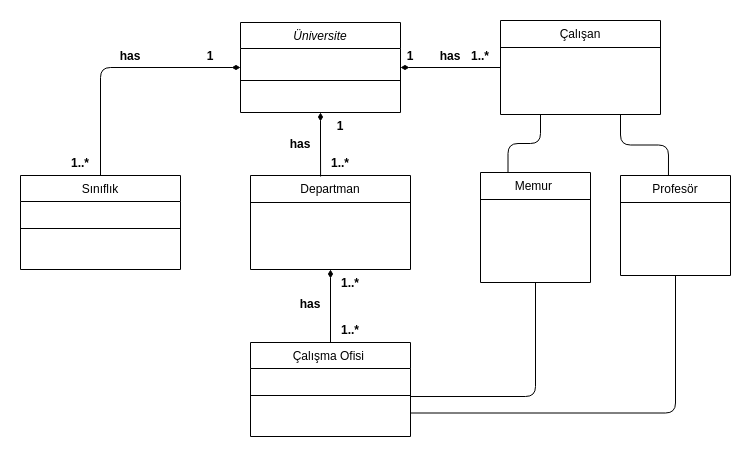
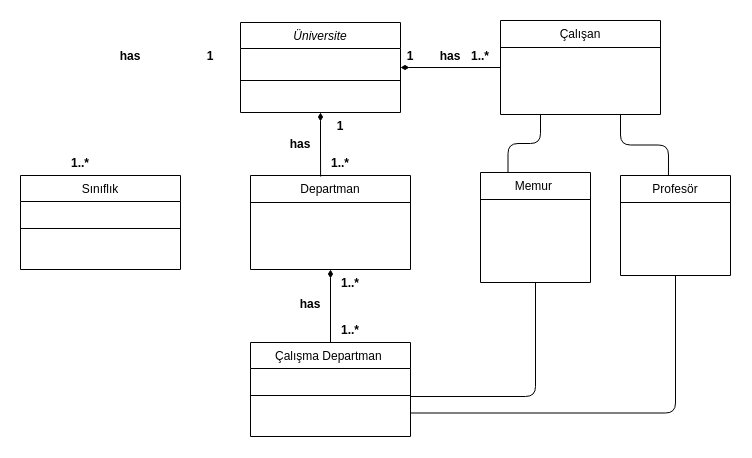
(118, 68) -> none
(330, 356) -> (330, 356)
